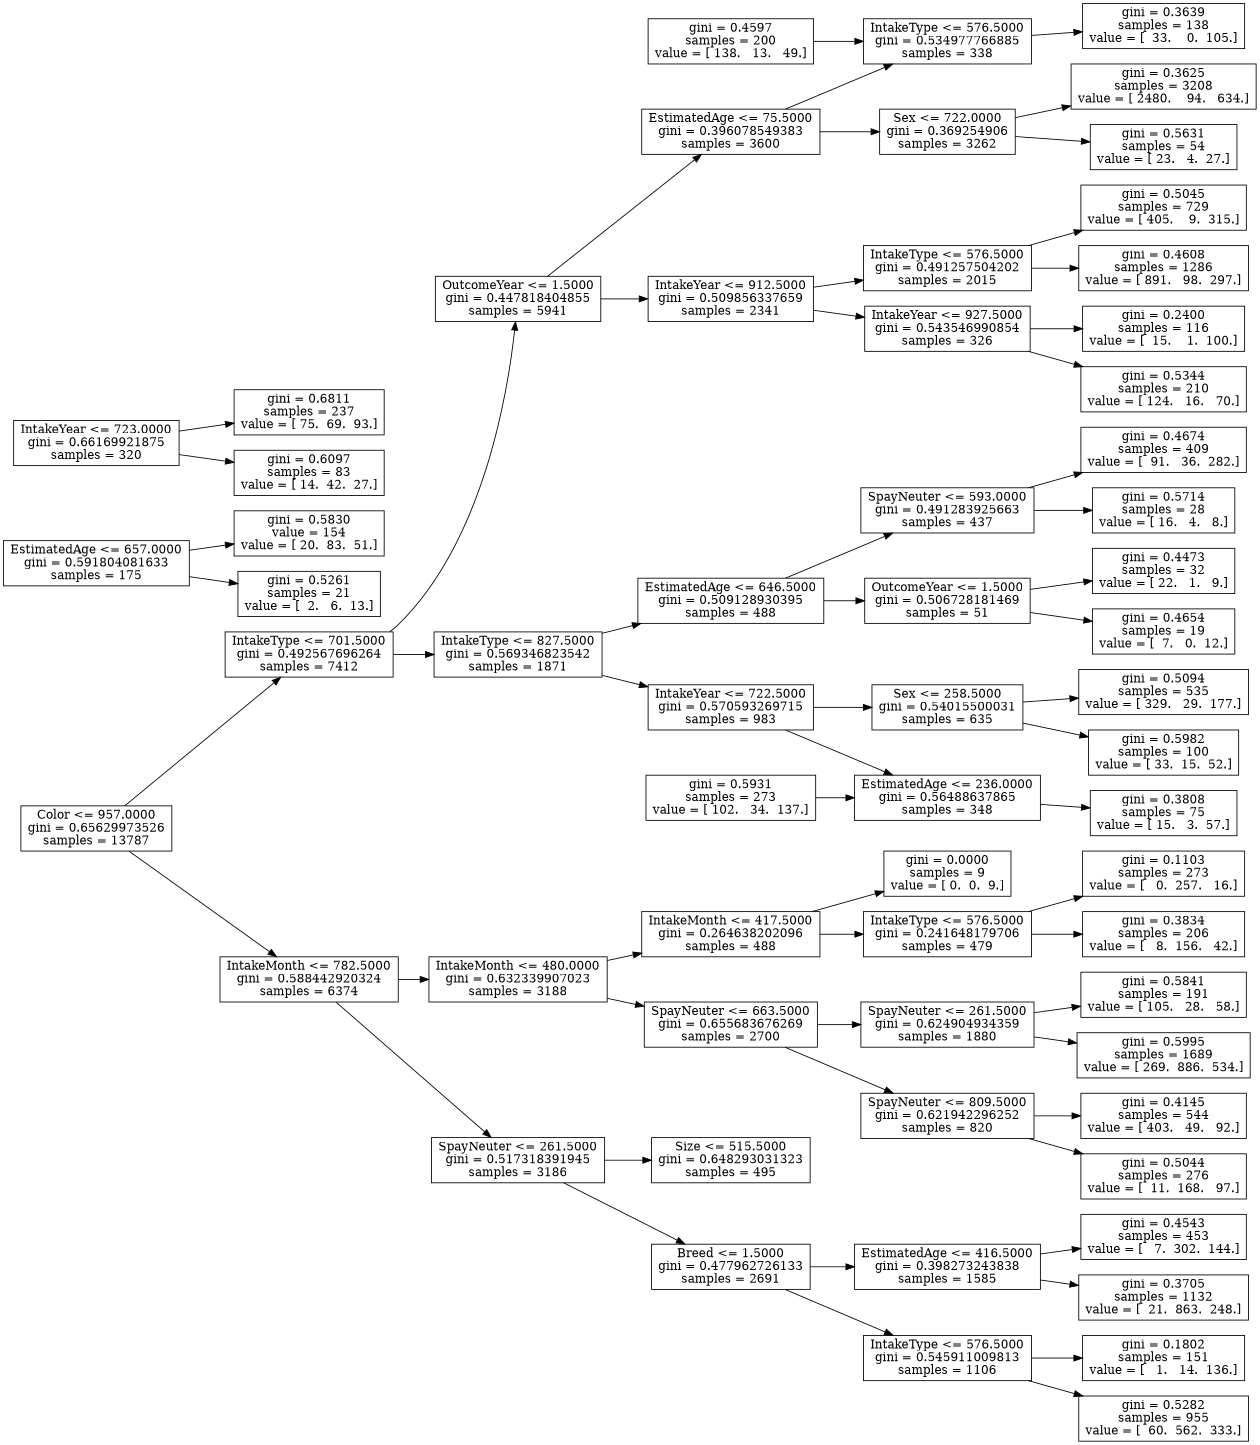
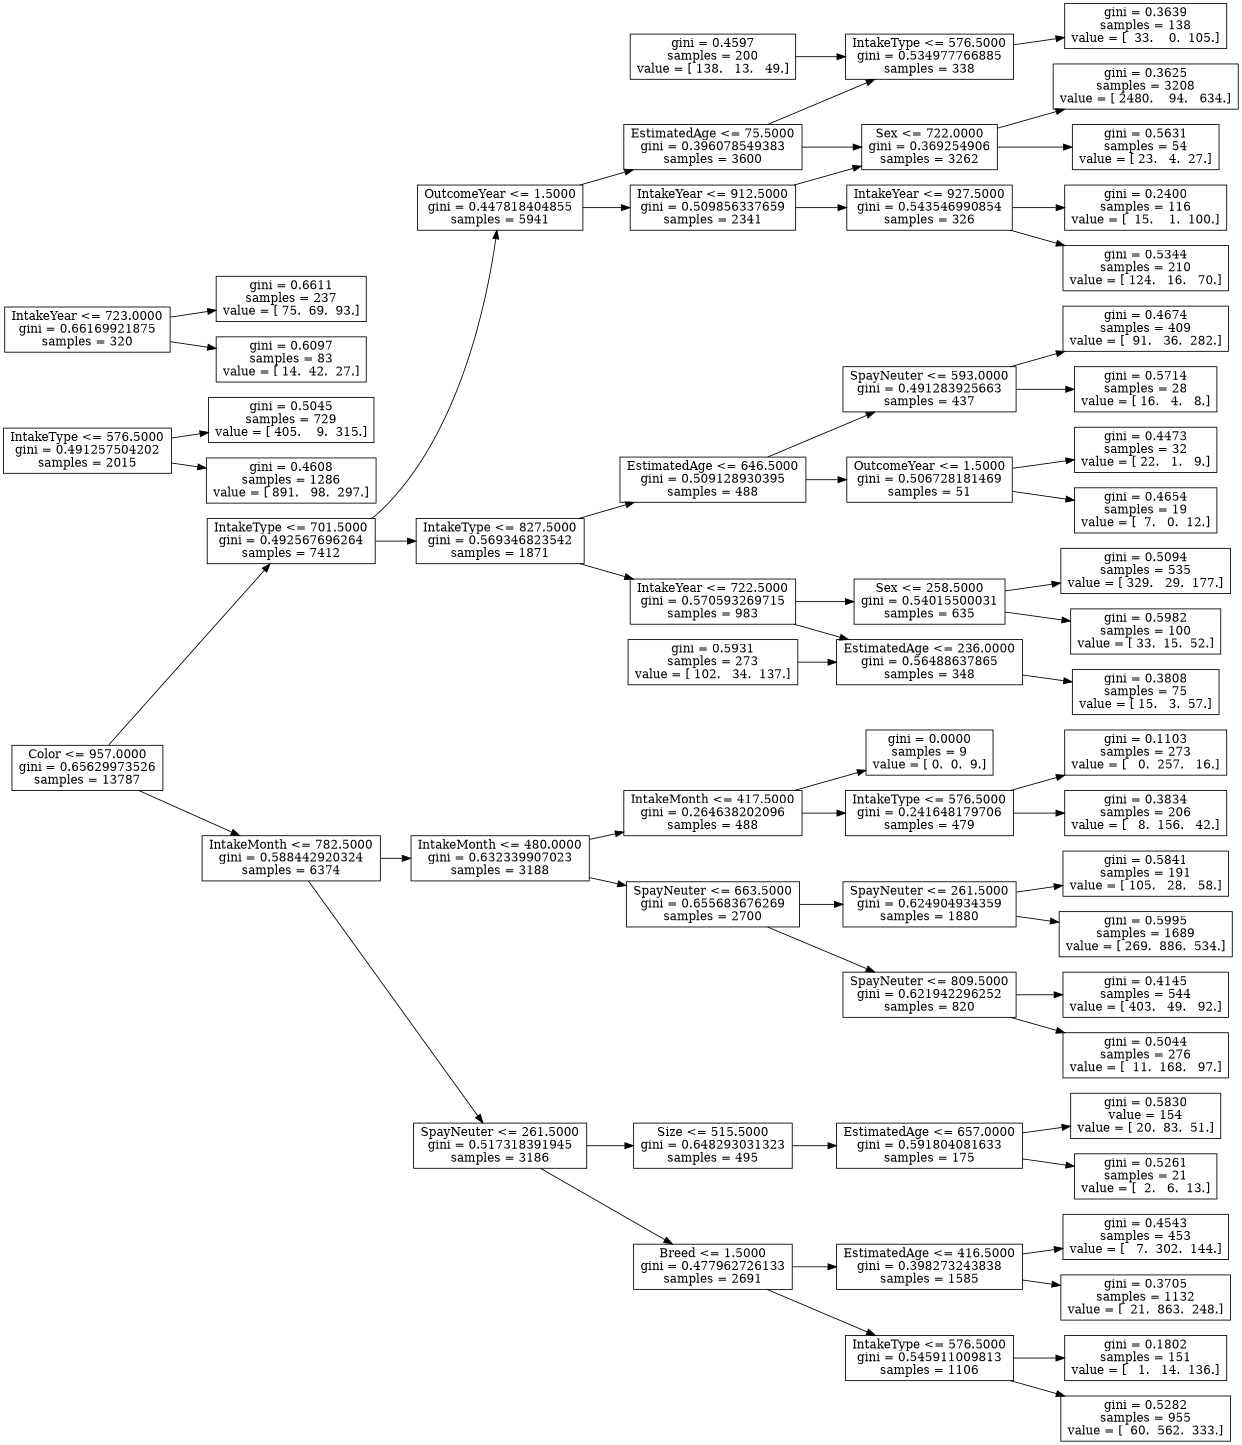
(834, 284) -> (824, 177)
(309, 412) -> (291, 299)
none -> (810, 1146)
